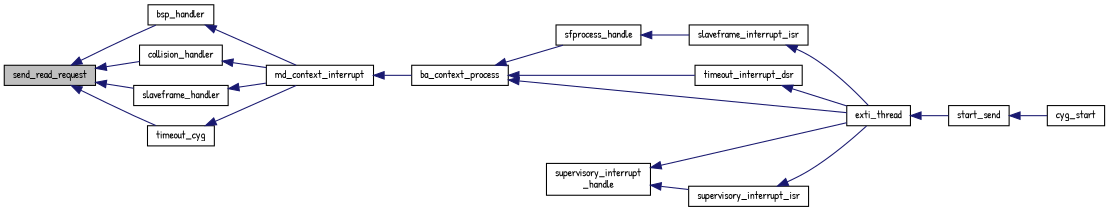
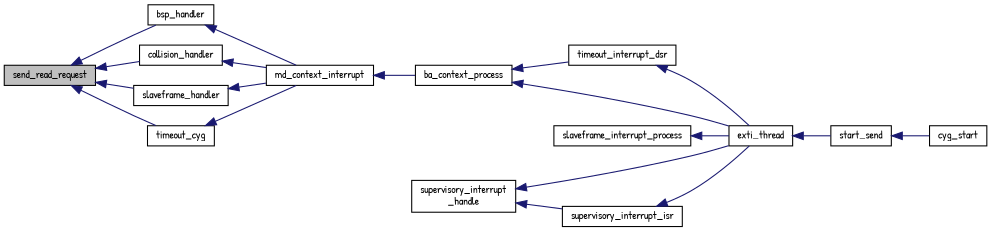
(598, 35) -> none
(749, 35) -> (622, 136)
